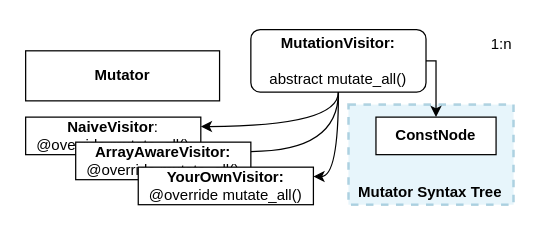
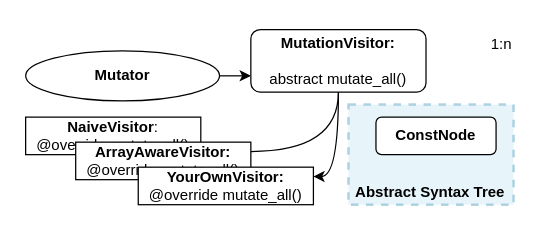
(123, 76) -> (123, 76)
none -> (231, 76)
(436, 80) -> none
(275, 123) -> none
(436, 136) -> (436, 136)
(430, 192) -> (430, 192)
